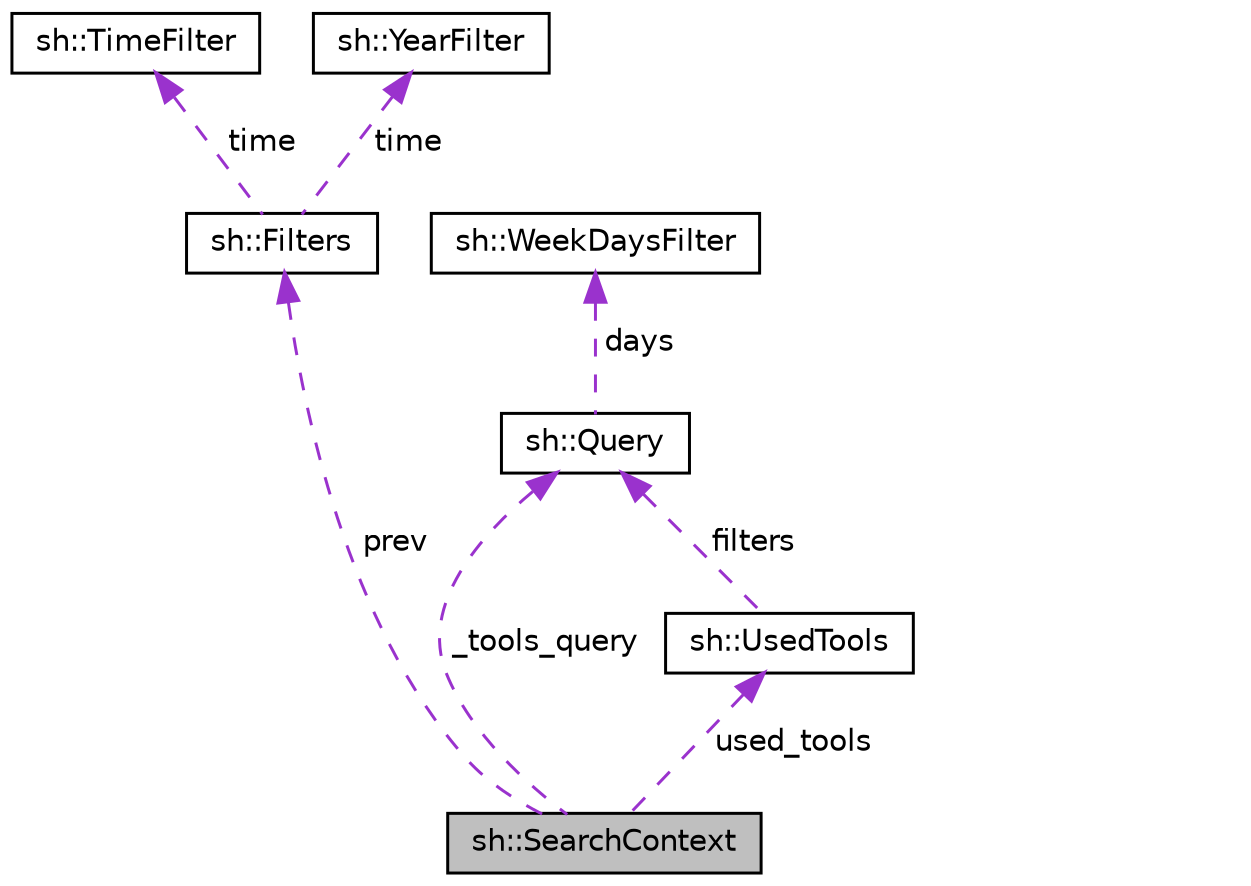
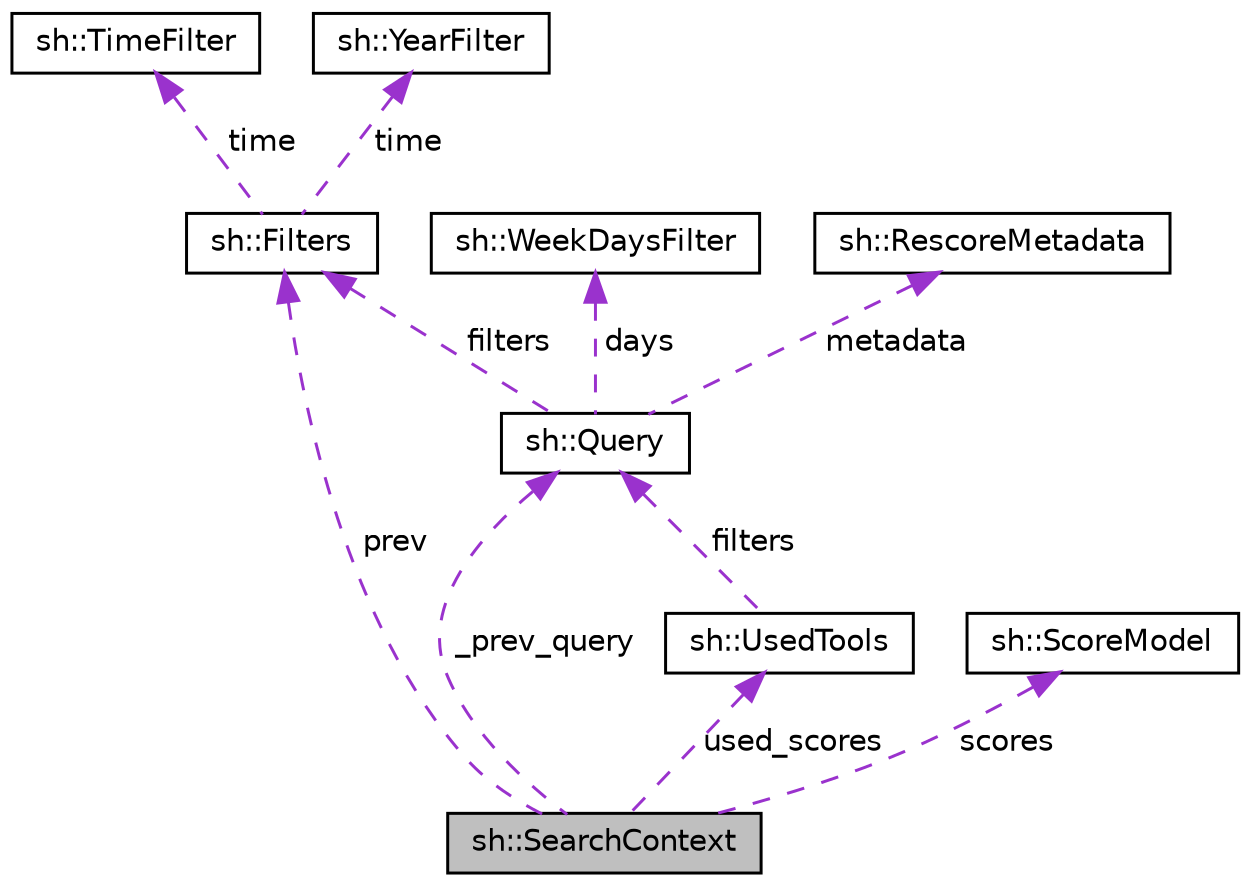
none -> (992, 243)
none -> (452, 351)
(542, 643) -> (542, 643)
none -> (1103, 643)
(789, 743) -> (789, 743)
